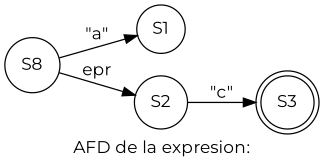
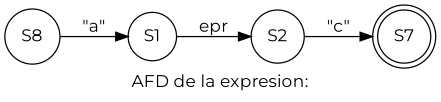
(91, 82) -> (208, 37)
(287, 102) -> (404, 37)
